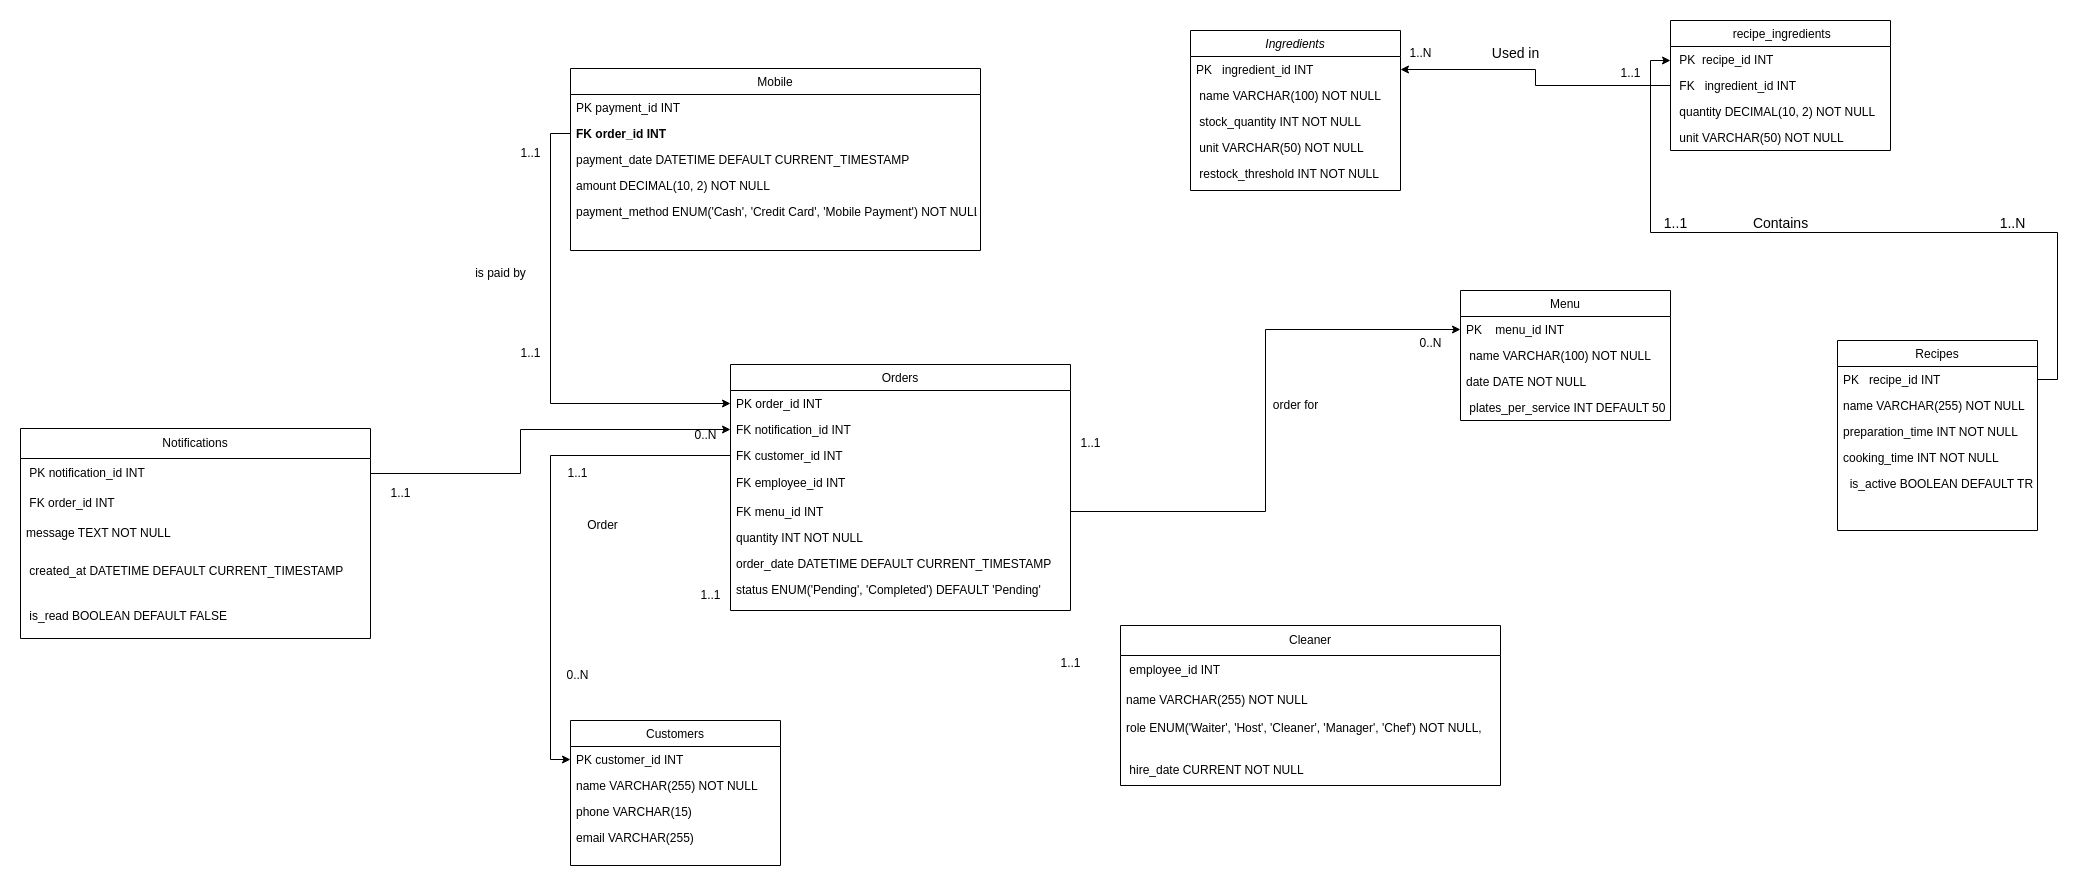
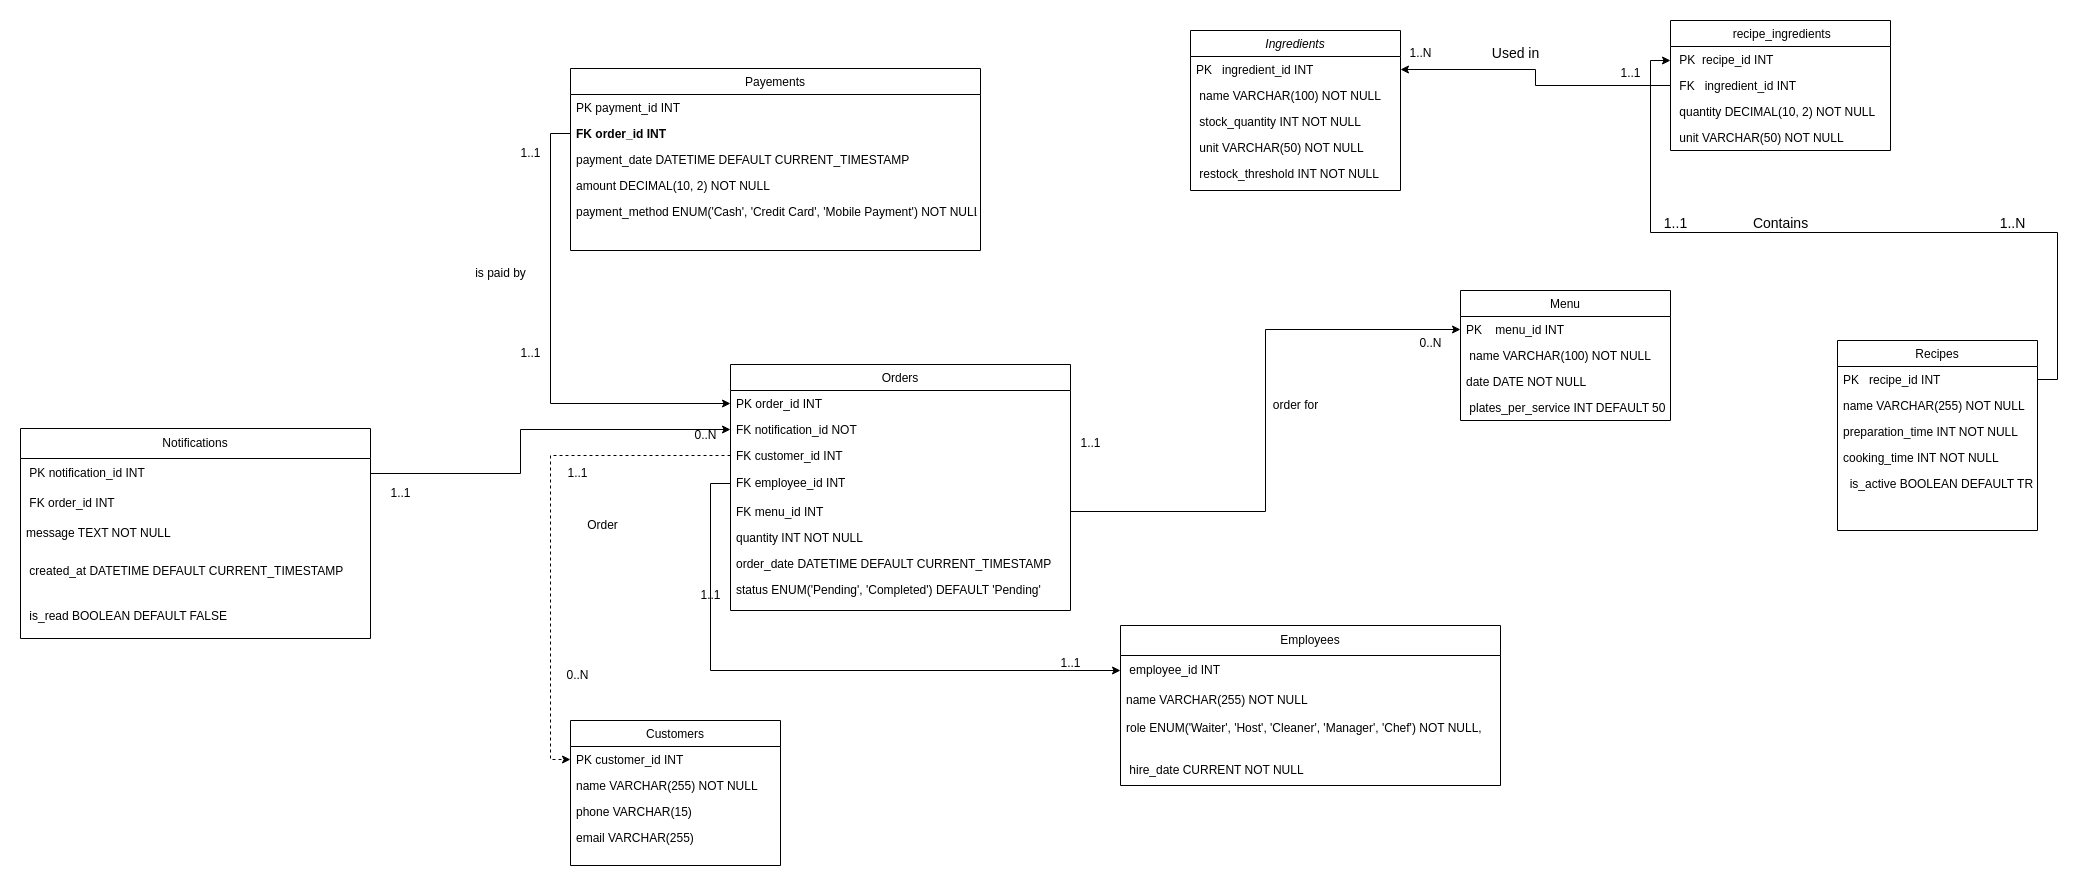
(775, 82) -> (775, 82)
(801, 430) -> (801, 430)
(551, 525) -> (551, 525)
(1311, 641) -> (1311, 641)
none -> (810, 671)
